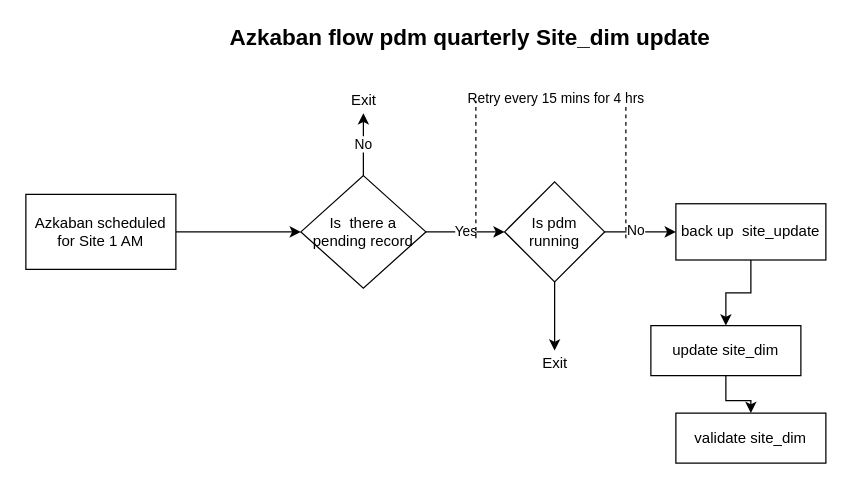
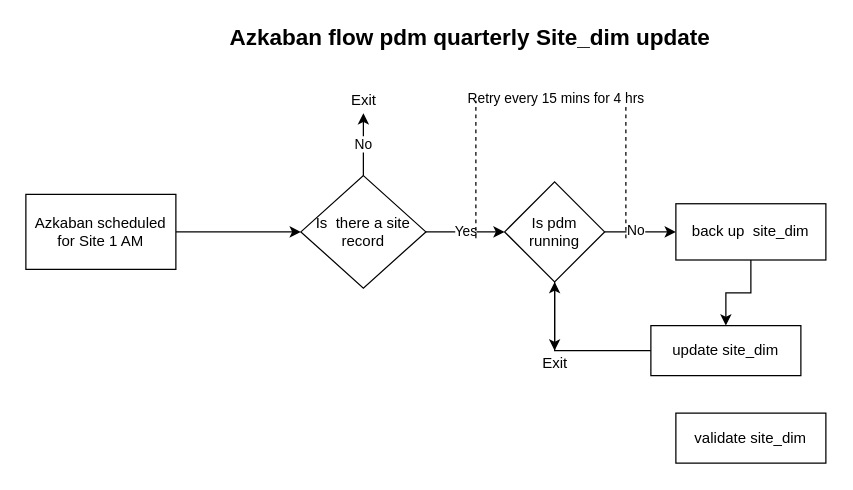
(363, 232) -> (363, 232)
(751, 232) -> (751, 232)
(728, 401) -> (601, 351)
